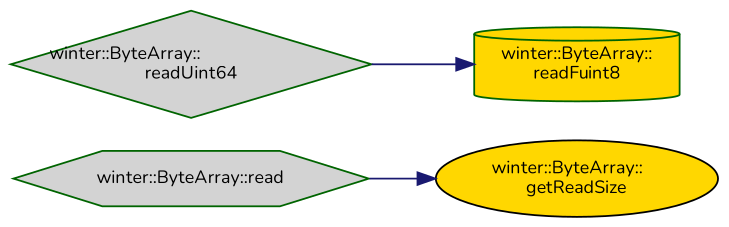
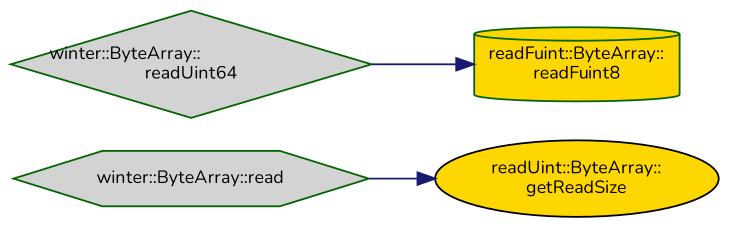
(577, 64) -> (577, 64)
(577, 179) -> (577, 179)
